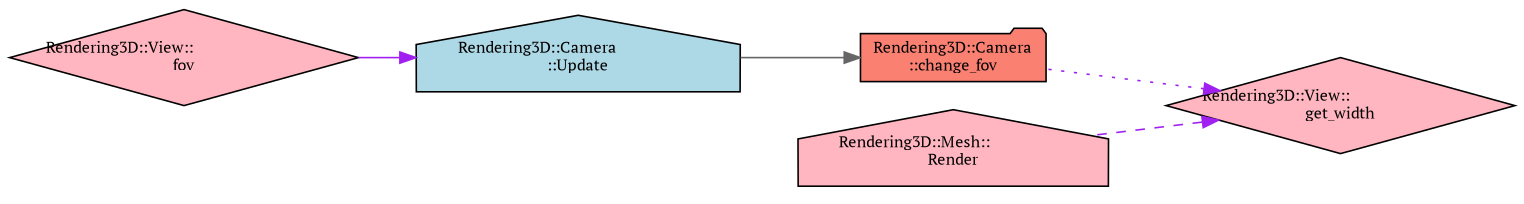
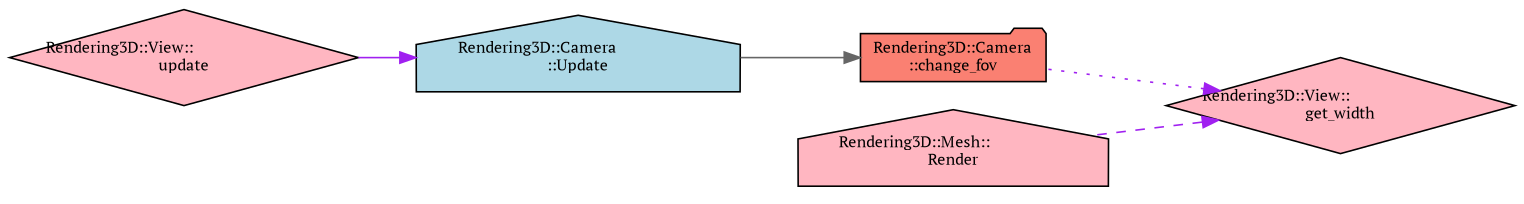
(184, 58) -> (184, 58)
